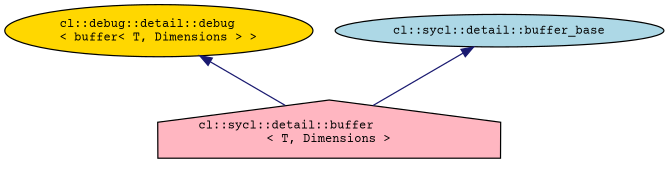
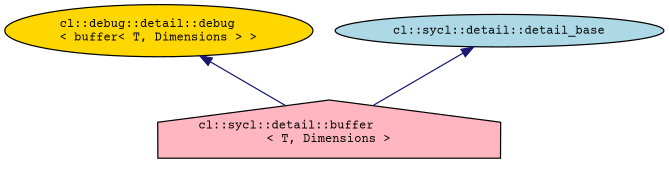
(500, 31) -> (500, 31)
